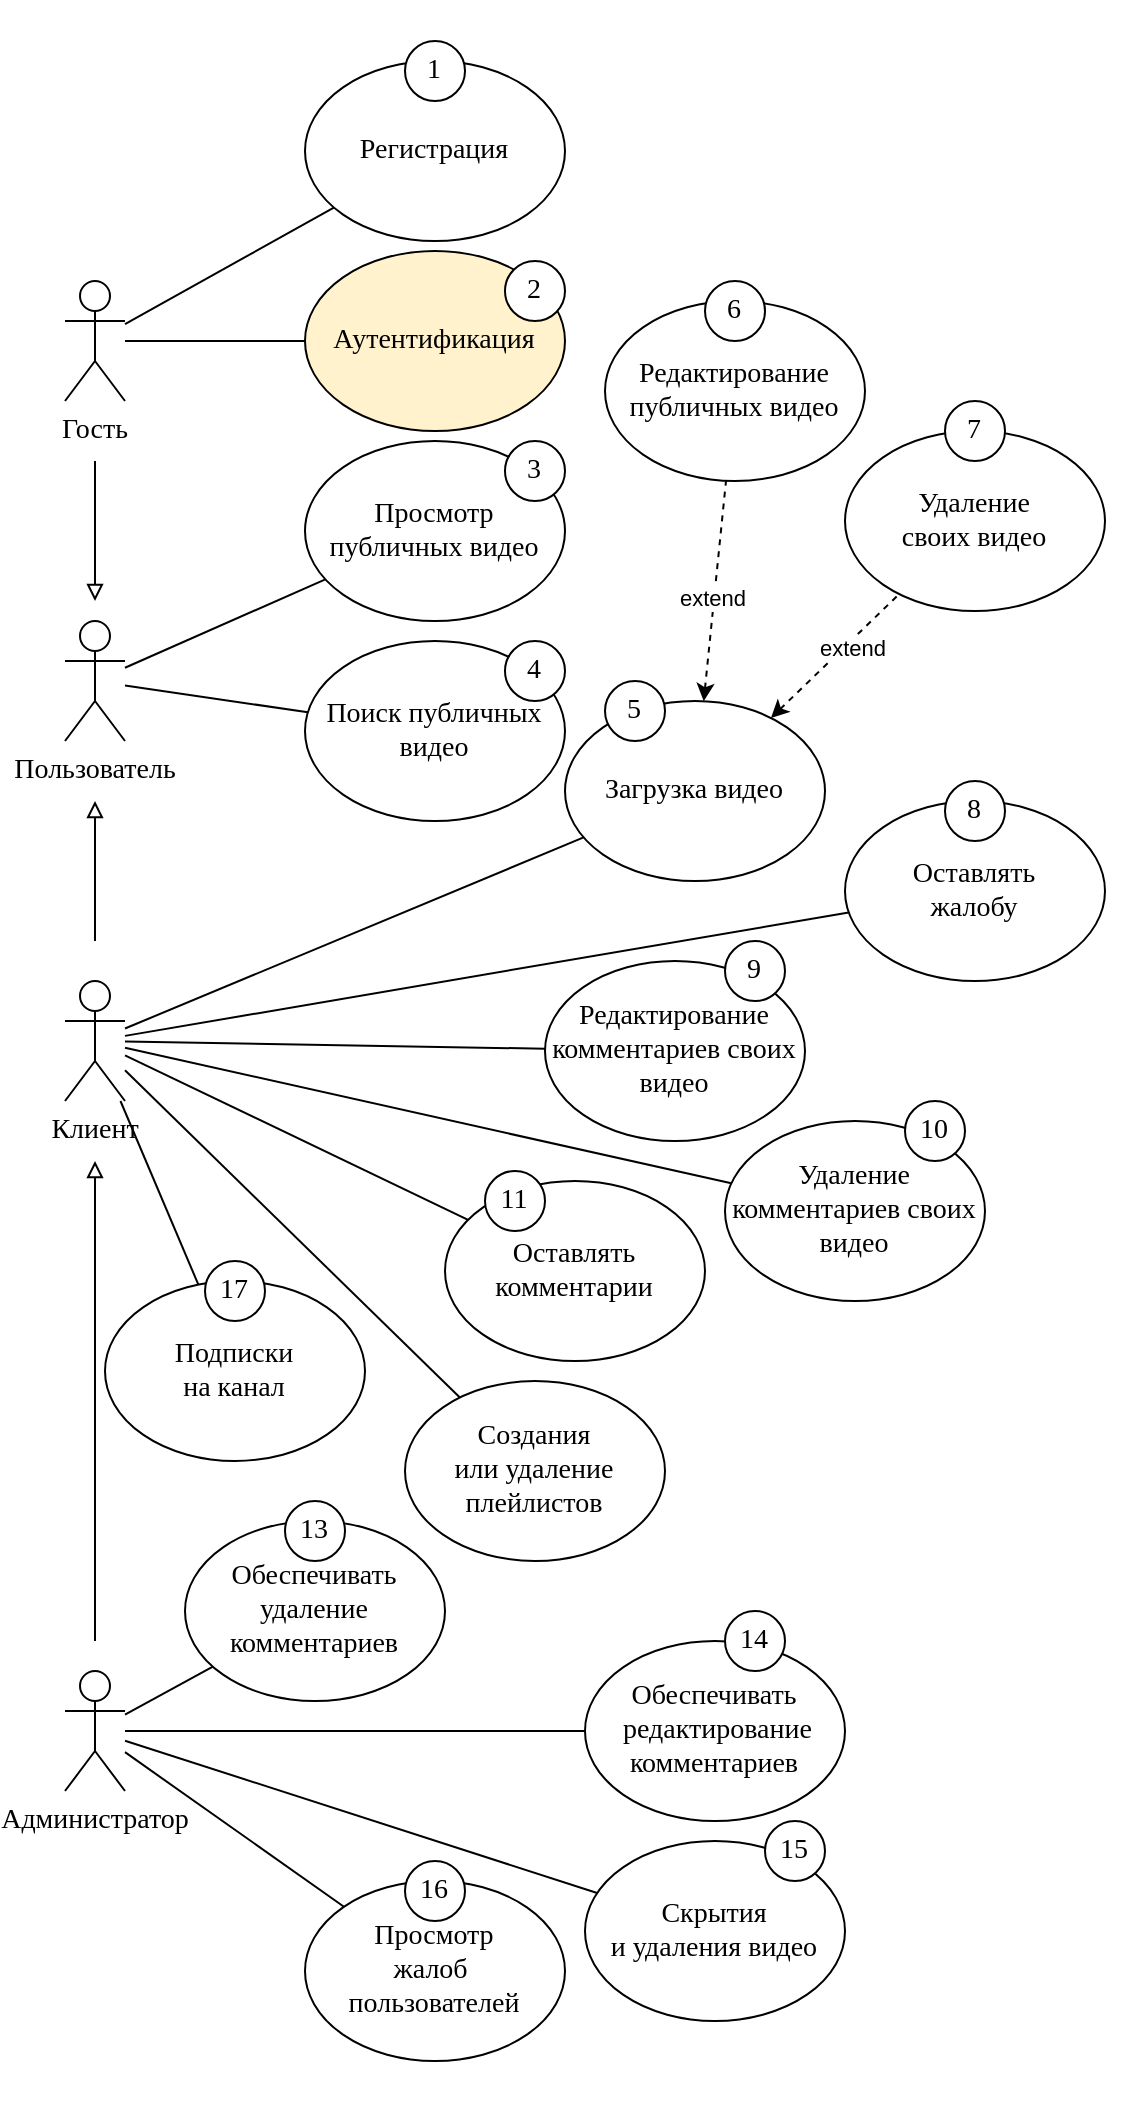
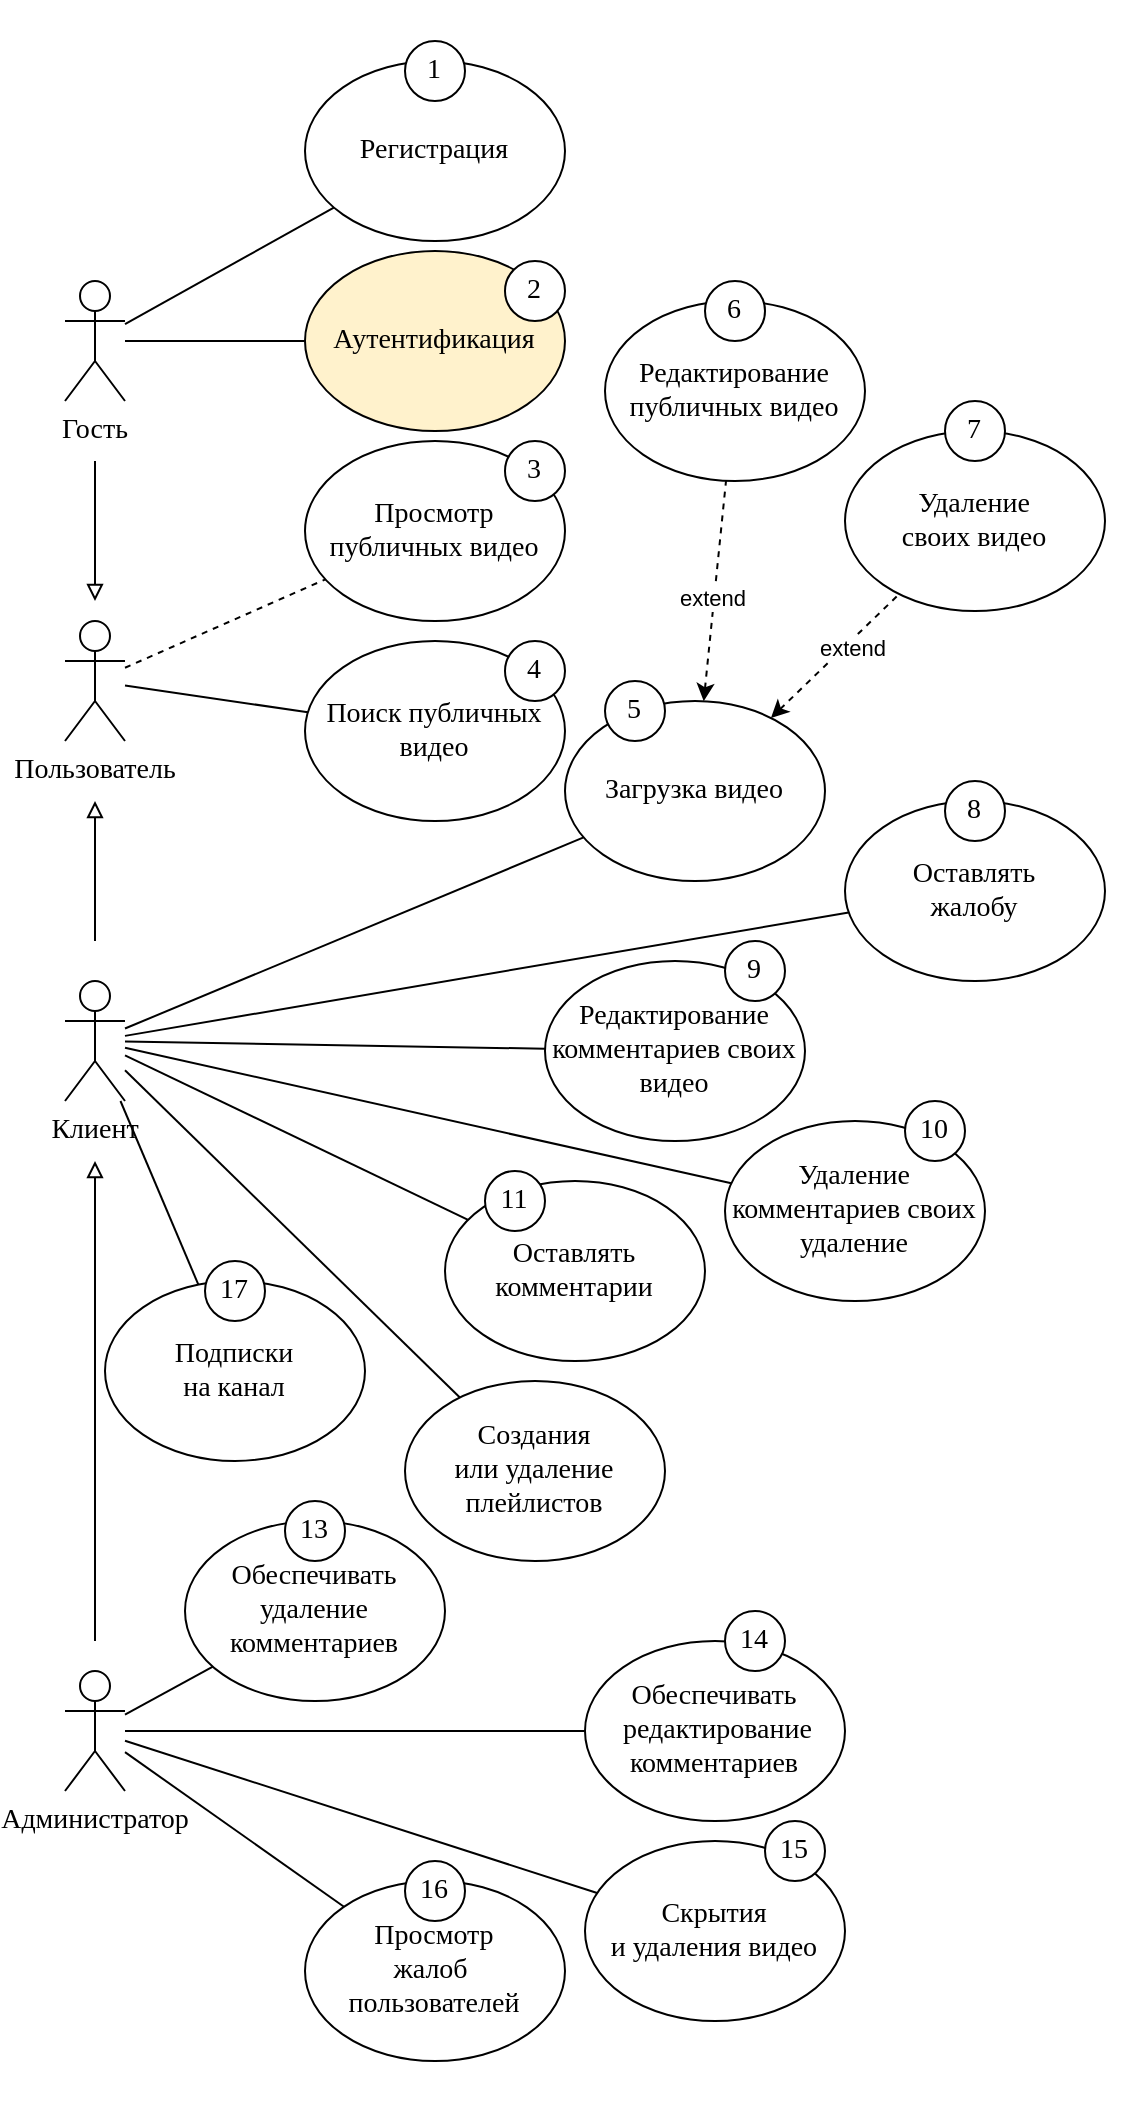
(225, 624) -> (225, 624)
(855, 1211) -> (855, 1211)
